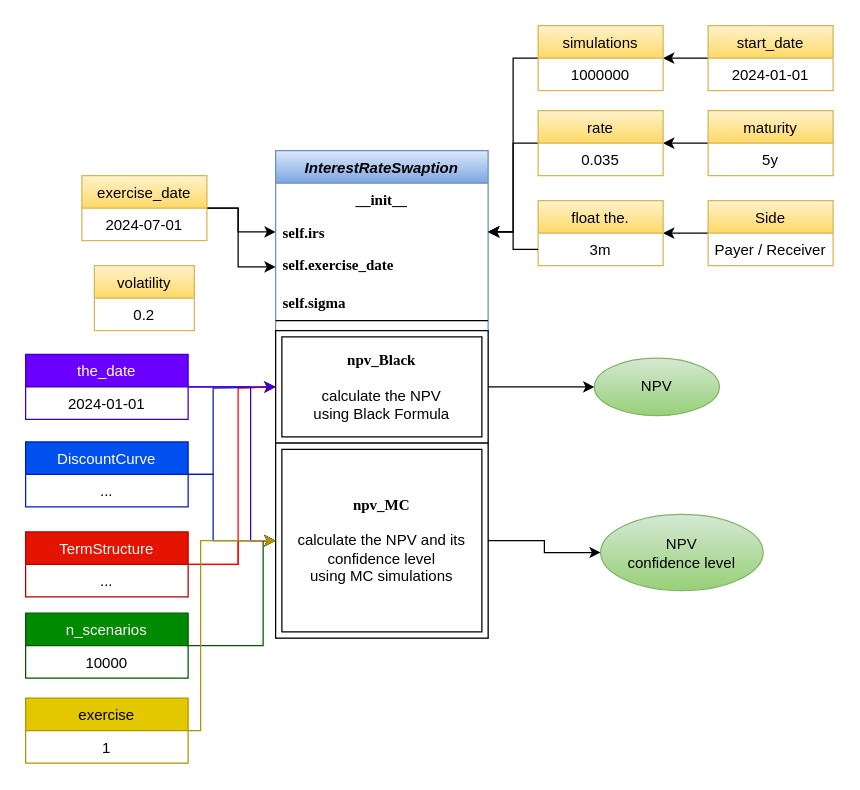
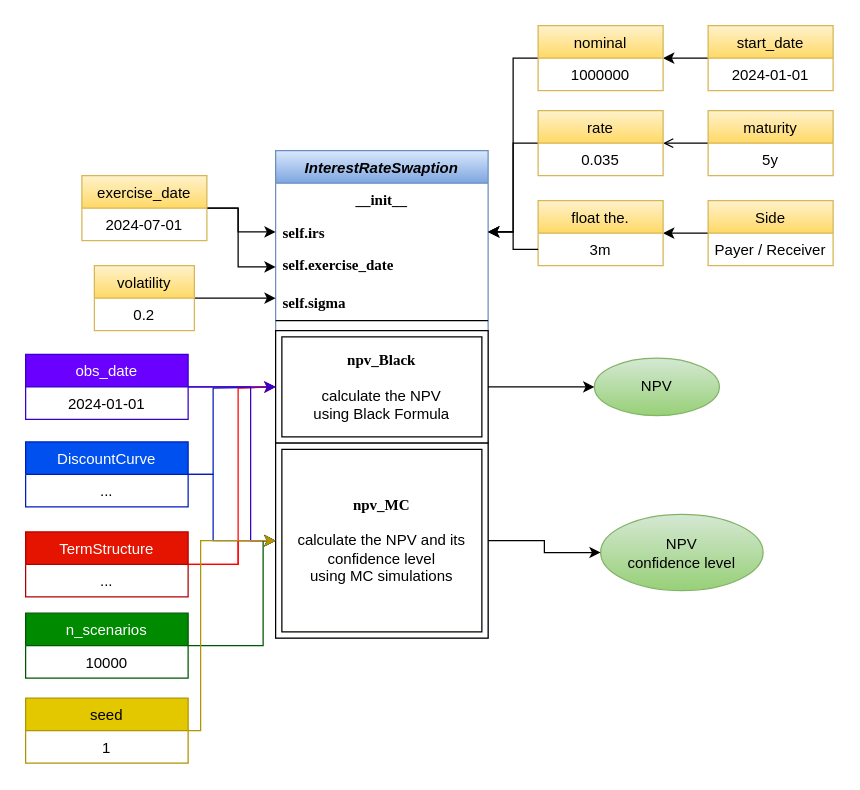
(600, 43) -> (600, 43)
(673, 143) -> (671, 143)
none -> (232, 298)
(106, 371) -> (106, 371)
(106, 715) -> (106, 715)
